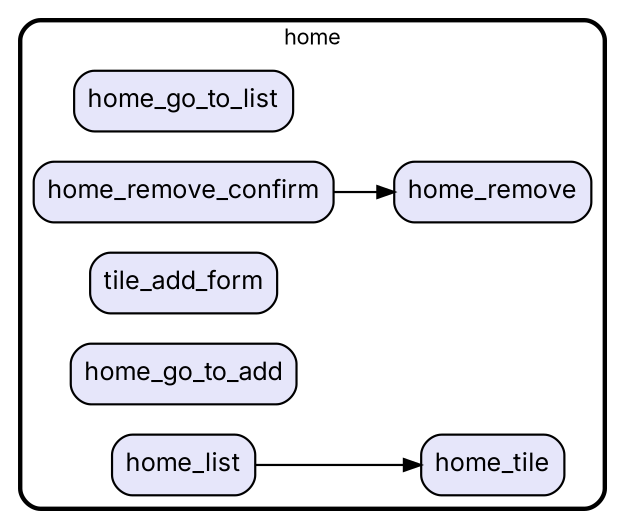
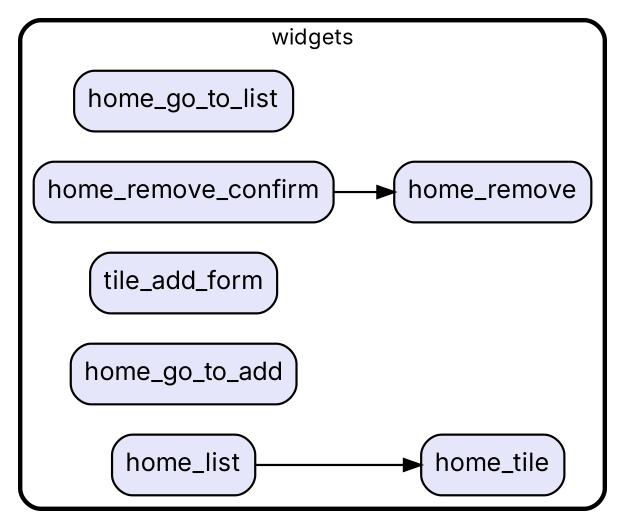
(313, 39) -> (313, 39)
